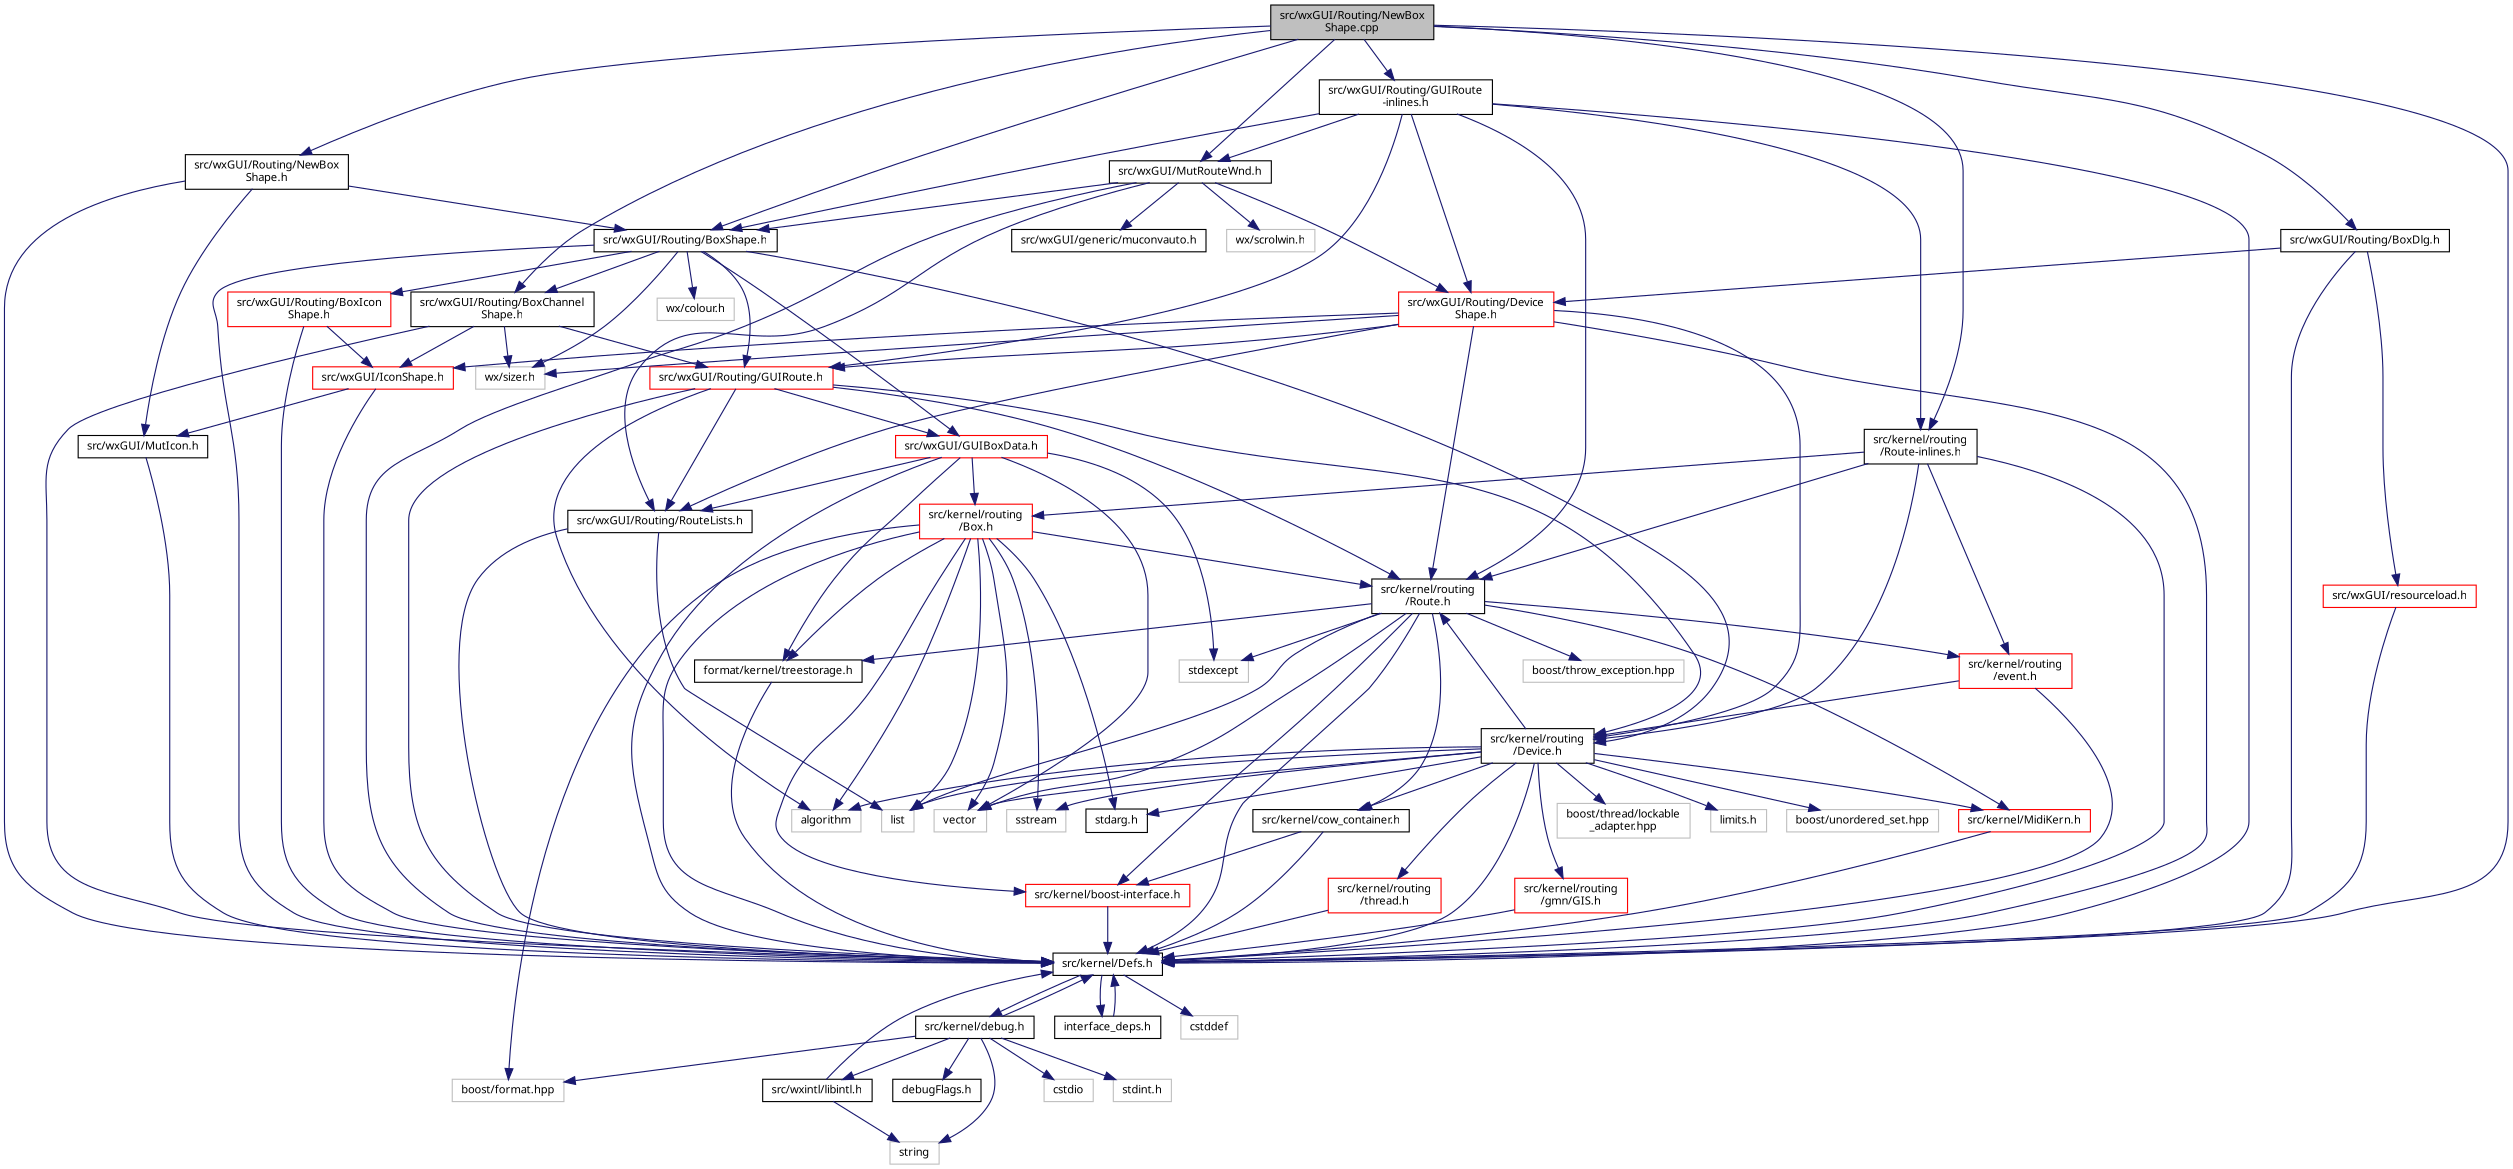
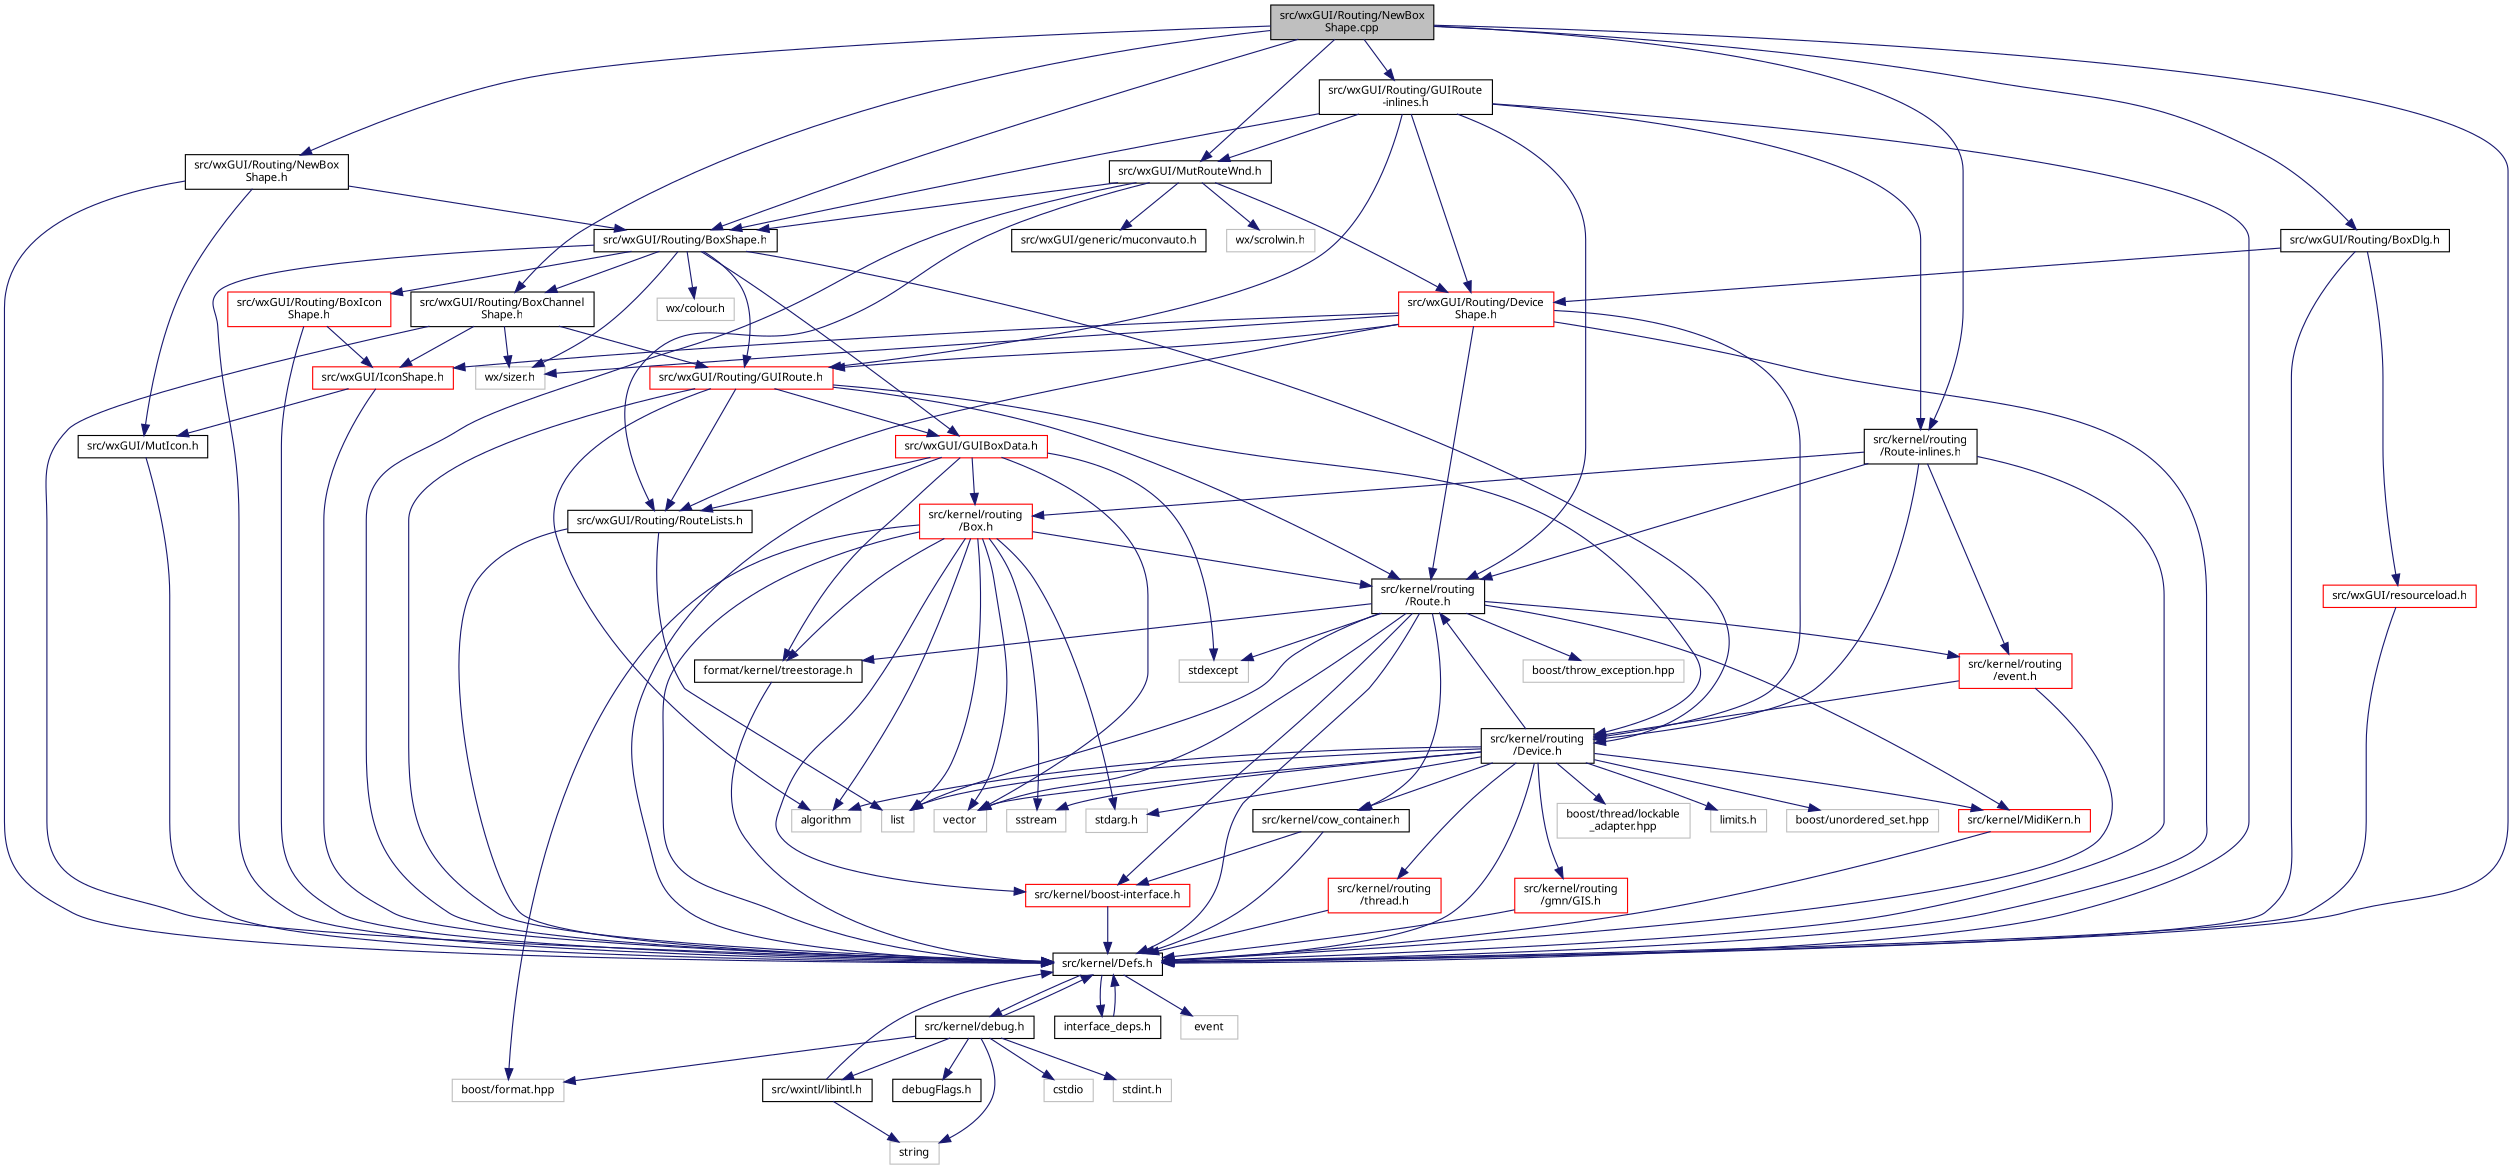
(1117, 821) -> (1117, 821)
(1209, 1027) -> (1209, 1027)
